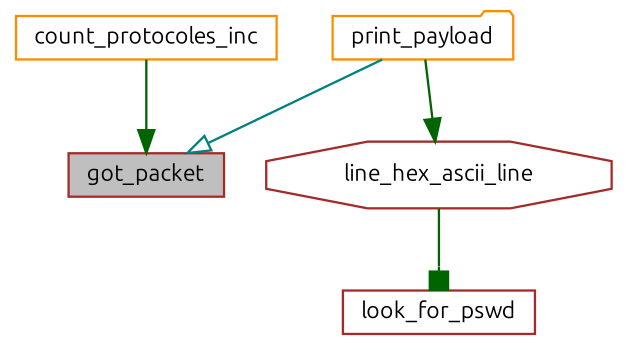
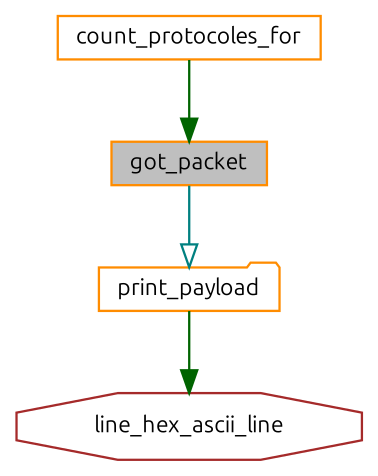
(146, 38) -> (189, 38)
(295, 101) -> (189, 215)
(146, 175) -> (189, 163)
(439, 312) -> none
